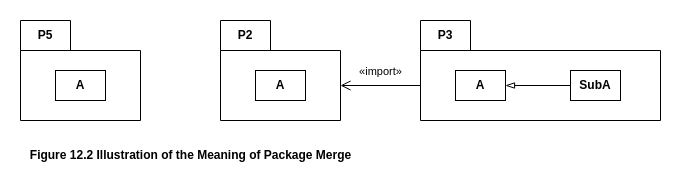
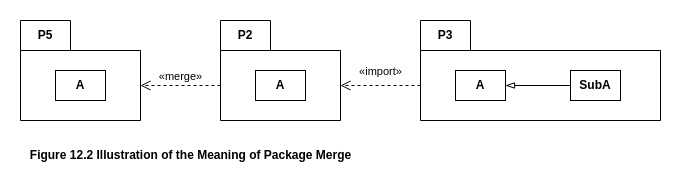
none -> (182, 86)
(381, 86) -> (381, 86)
